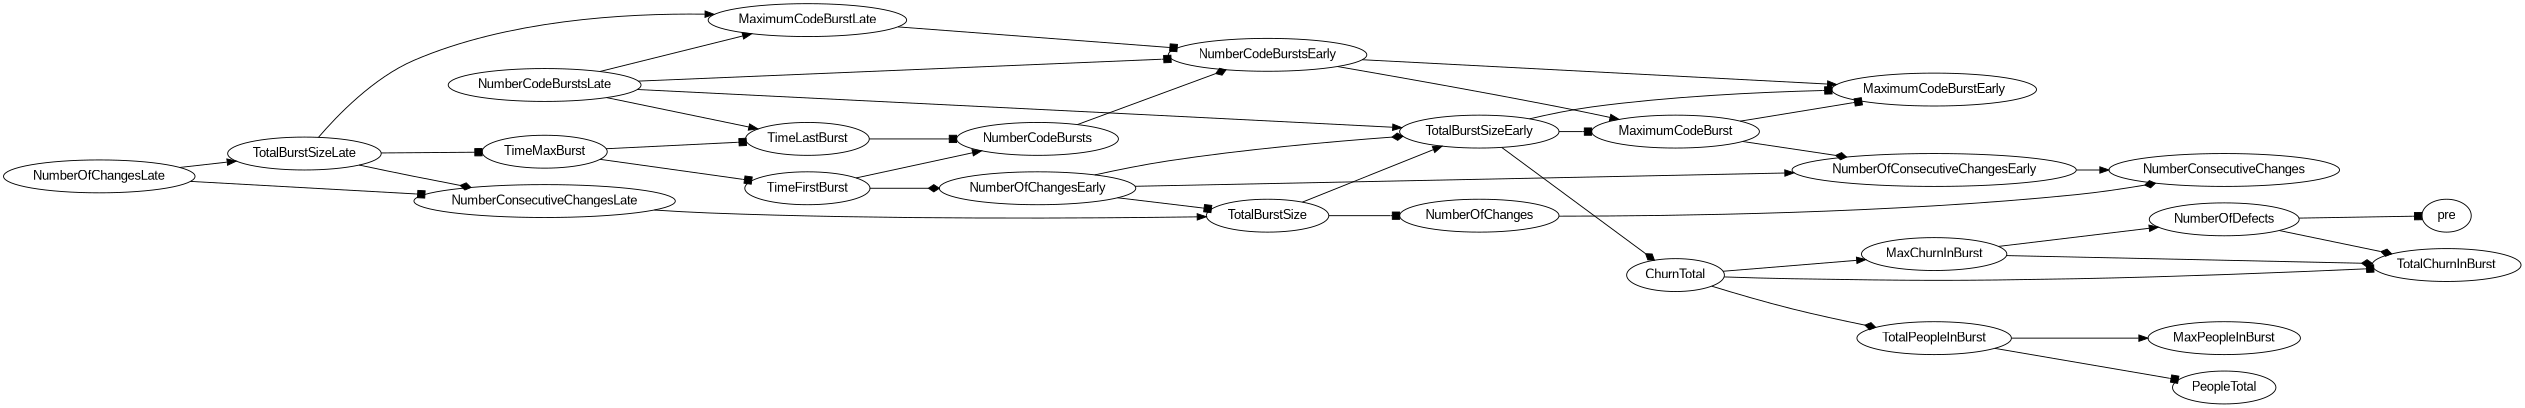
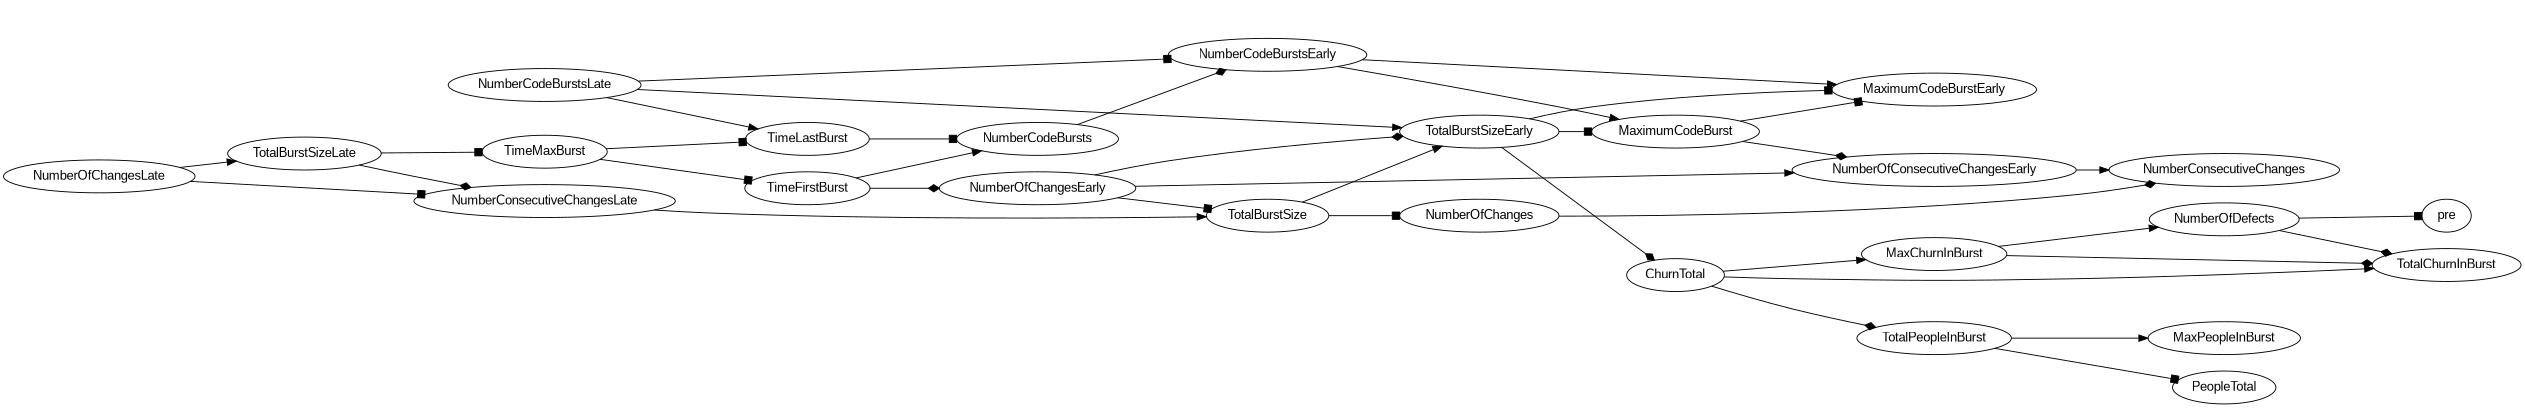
(807, 20) -> none
(2044, 279) -> (2044, 279)
